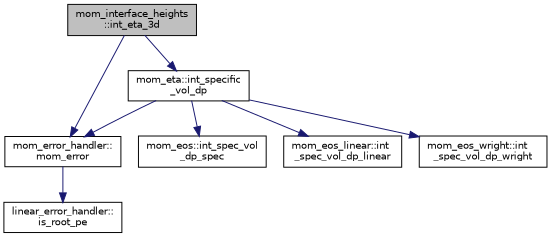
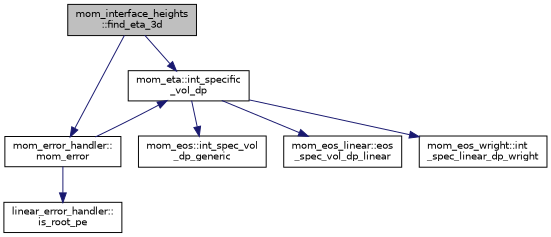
(132, 20) -> (132, 20)
(124, 116) -> (127, 121)
(202, 152) -> (202, 152)
(343, 152) -> (343, 152)
(483, 152) -> (483, 152)
